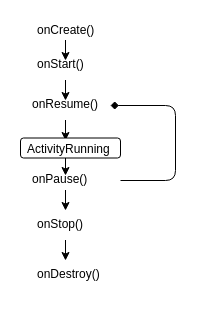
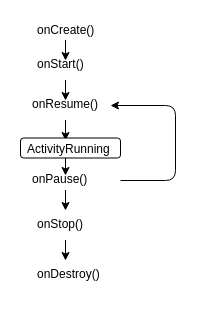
(119, 106) -> (119, 106)
